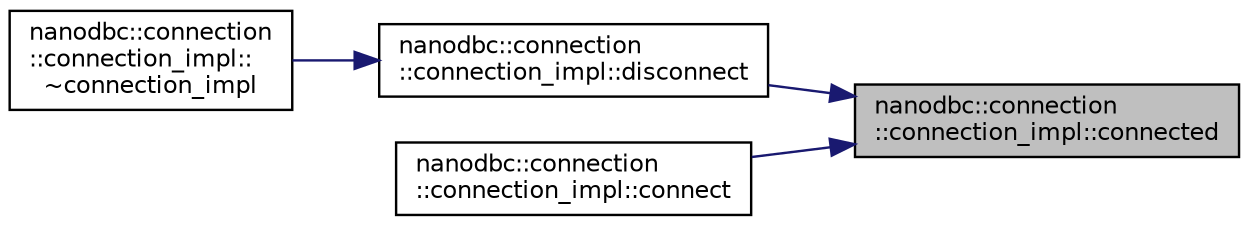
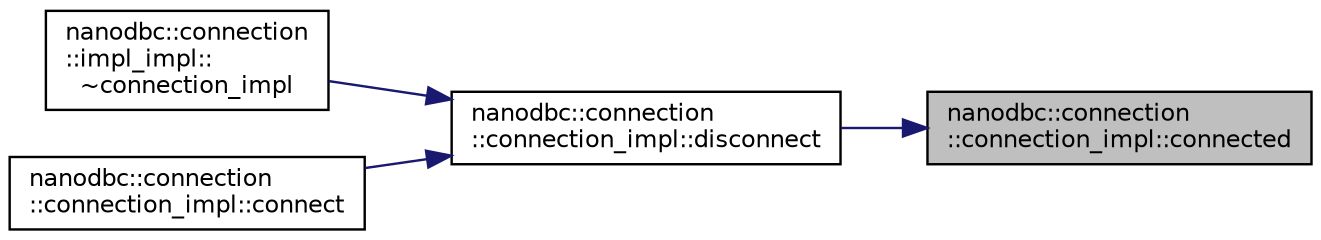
(151, 60) -> (187, 60)
(791, 152) -> (396, 164)
